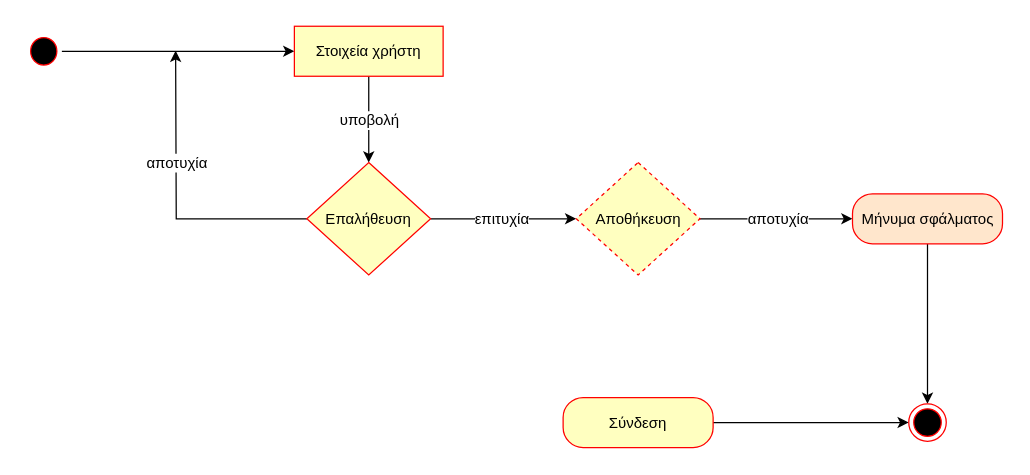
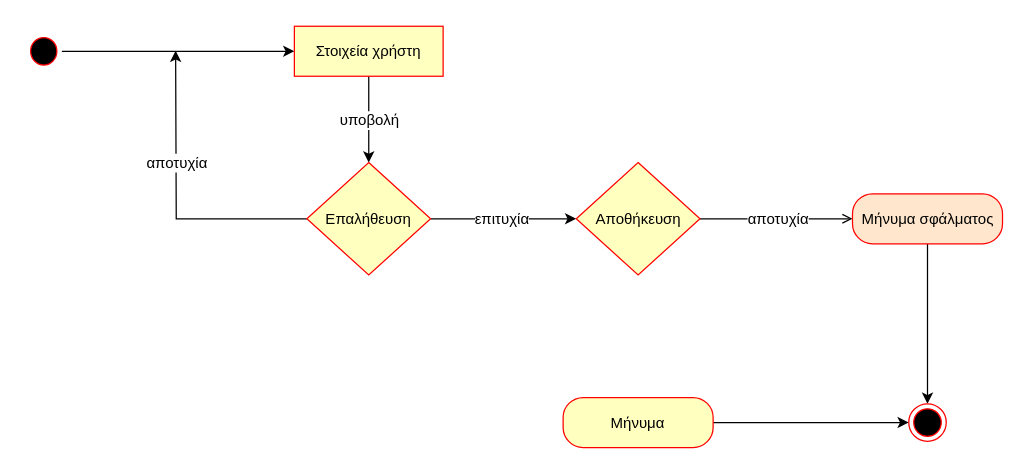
(638, 219) -> (638, 219)
(842, 219) -> (844, 219)
(638, 423) -> (638, 423)
